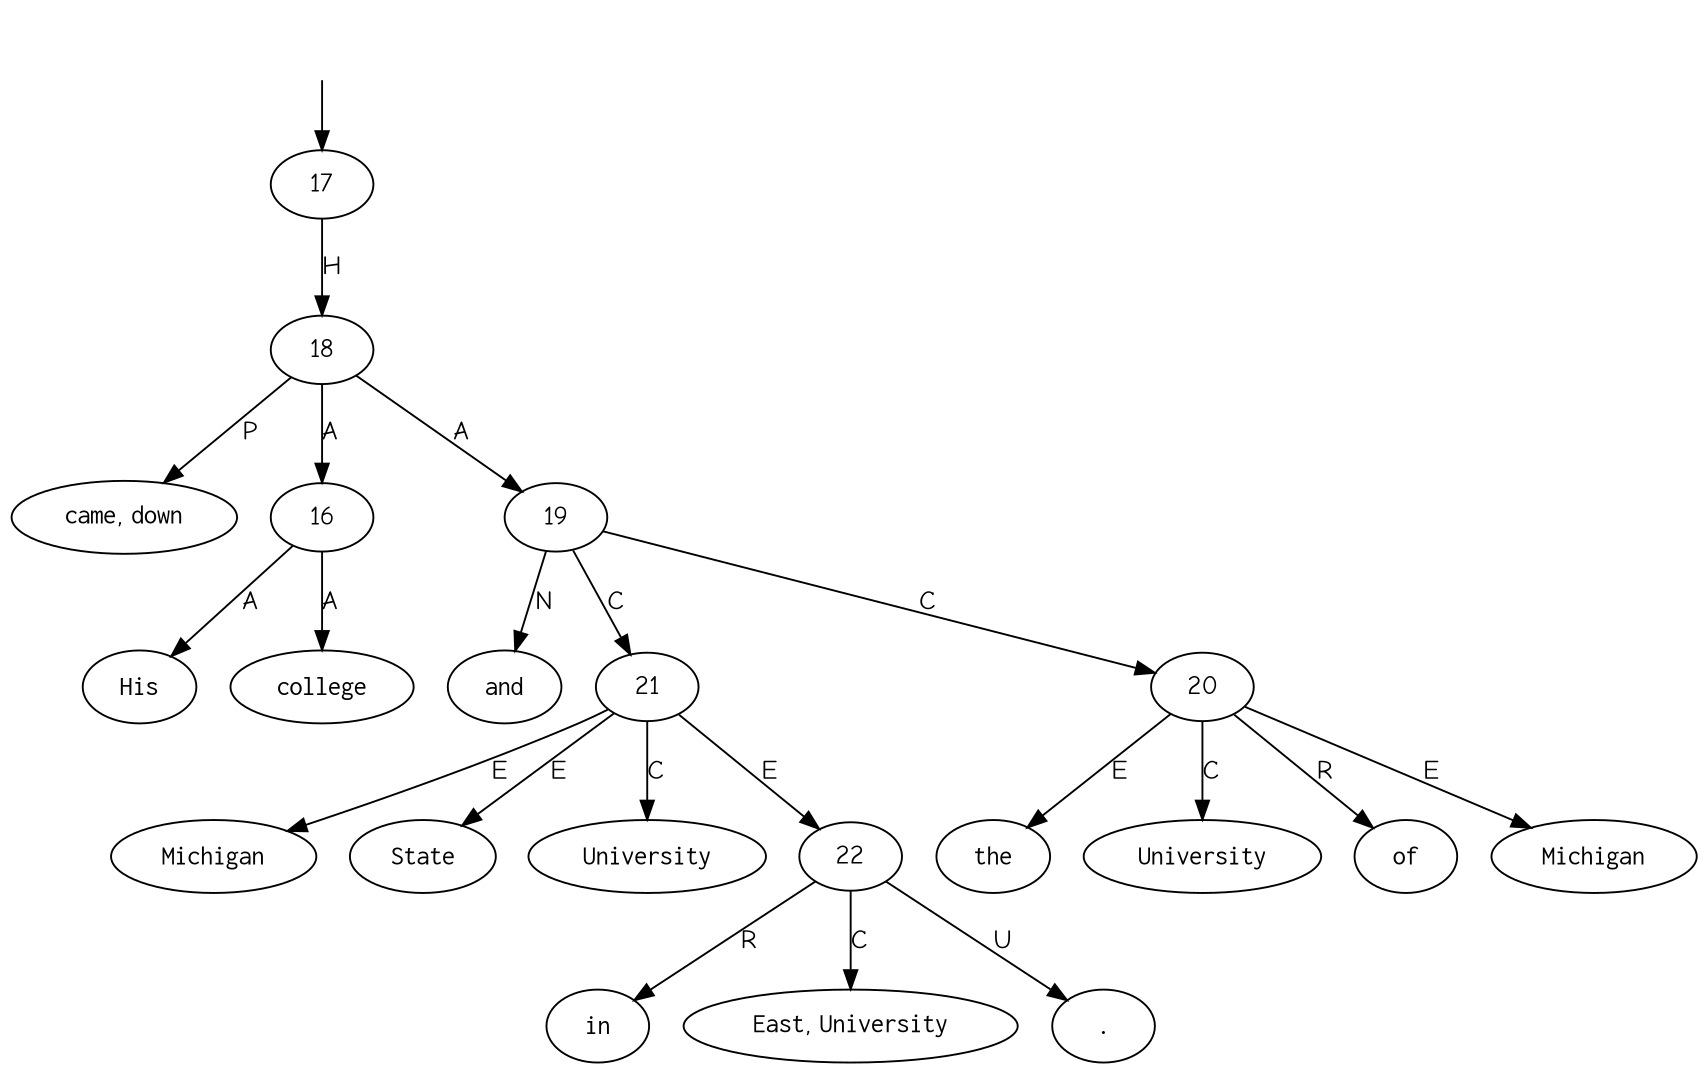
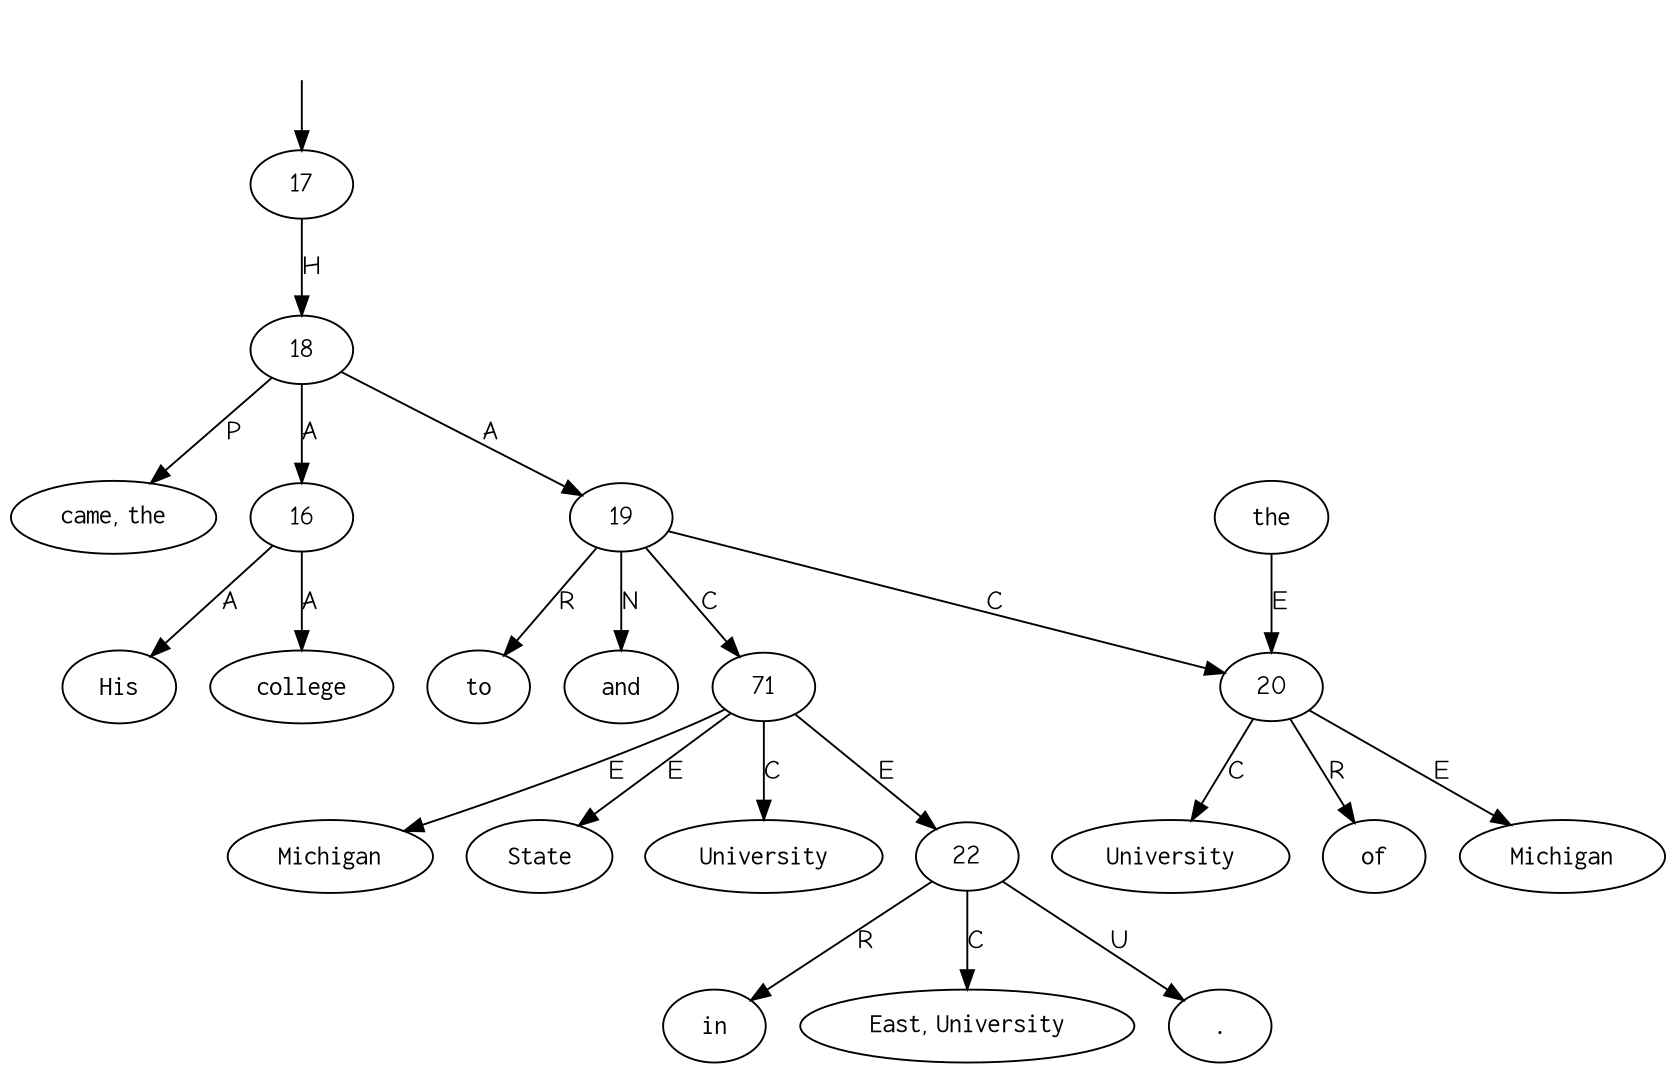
(158, 515) -> (147, 515)
none -> (479, 687)
(647, 687) -> (764, 687)
(1107, 765) -> (1272, 594)
